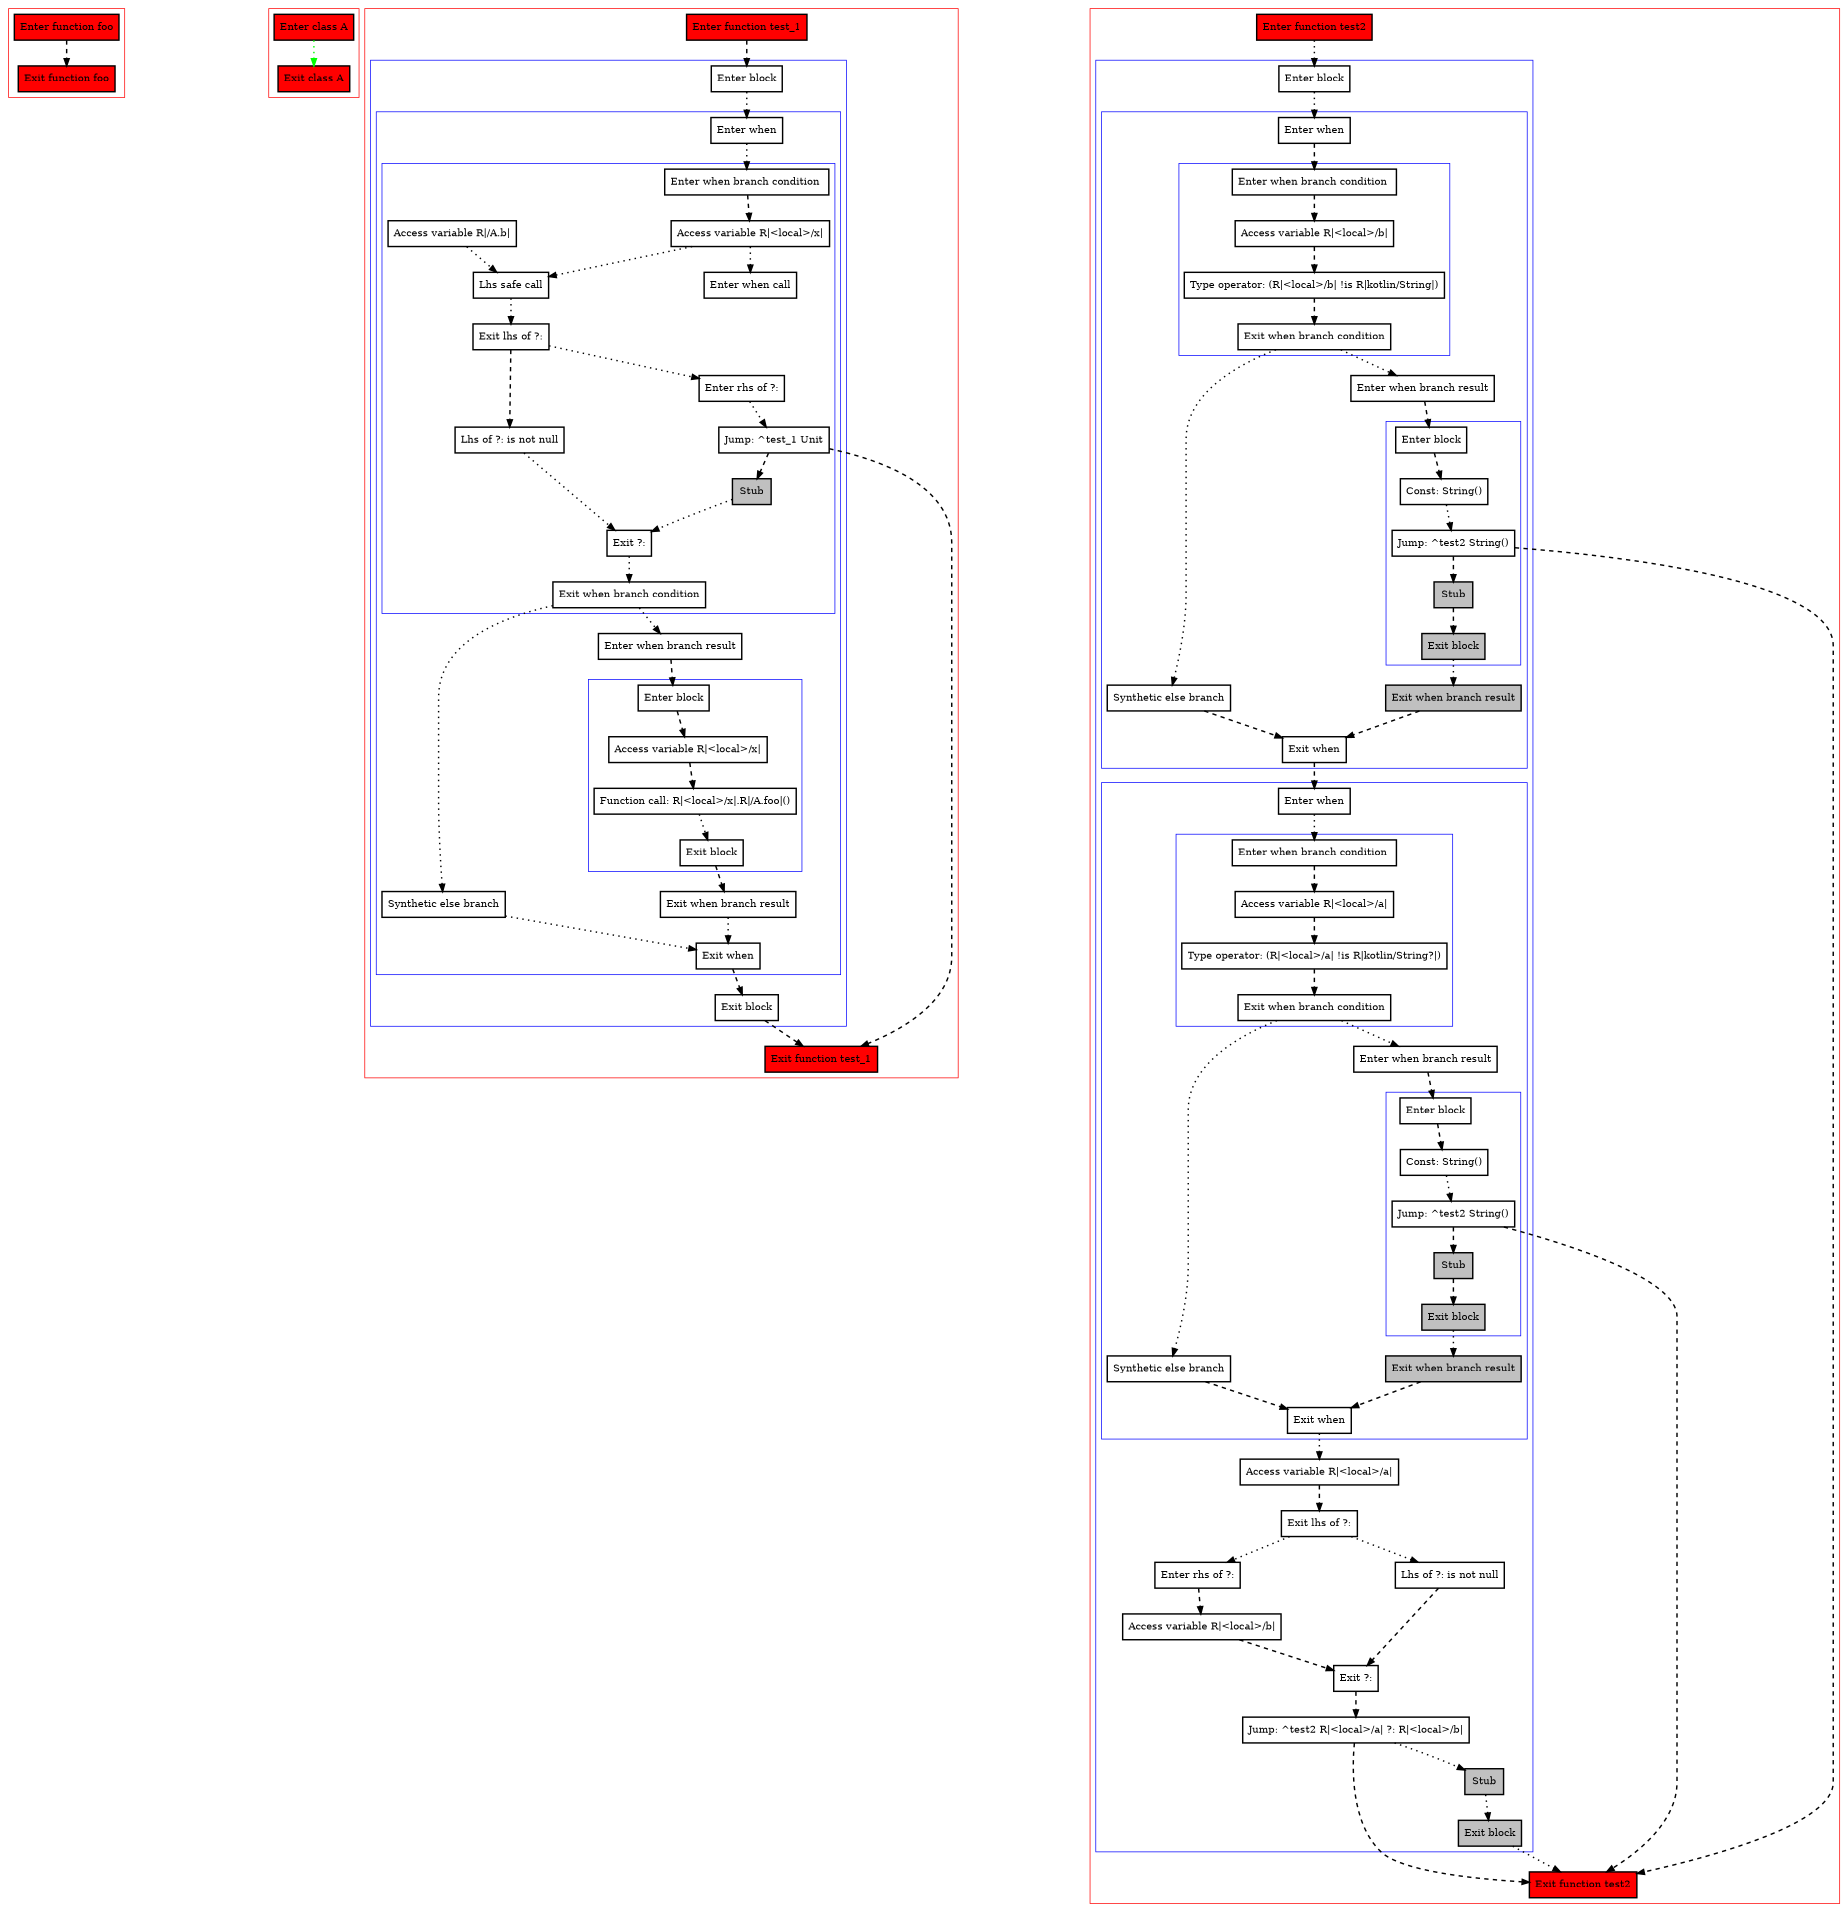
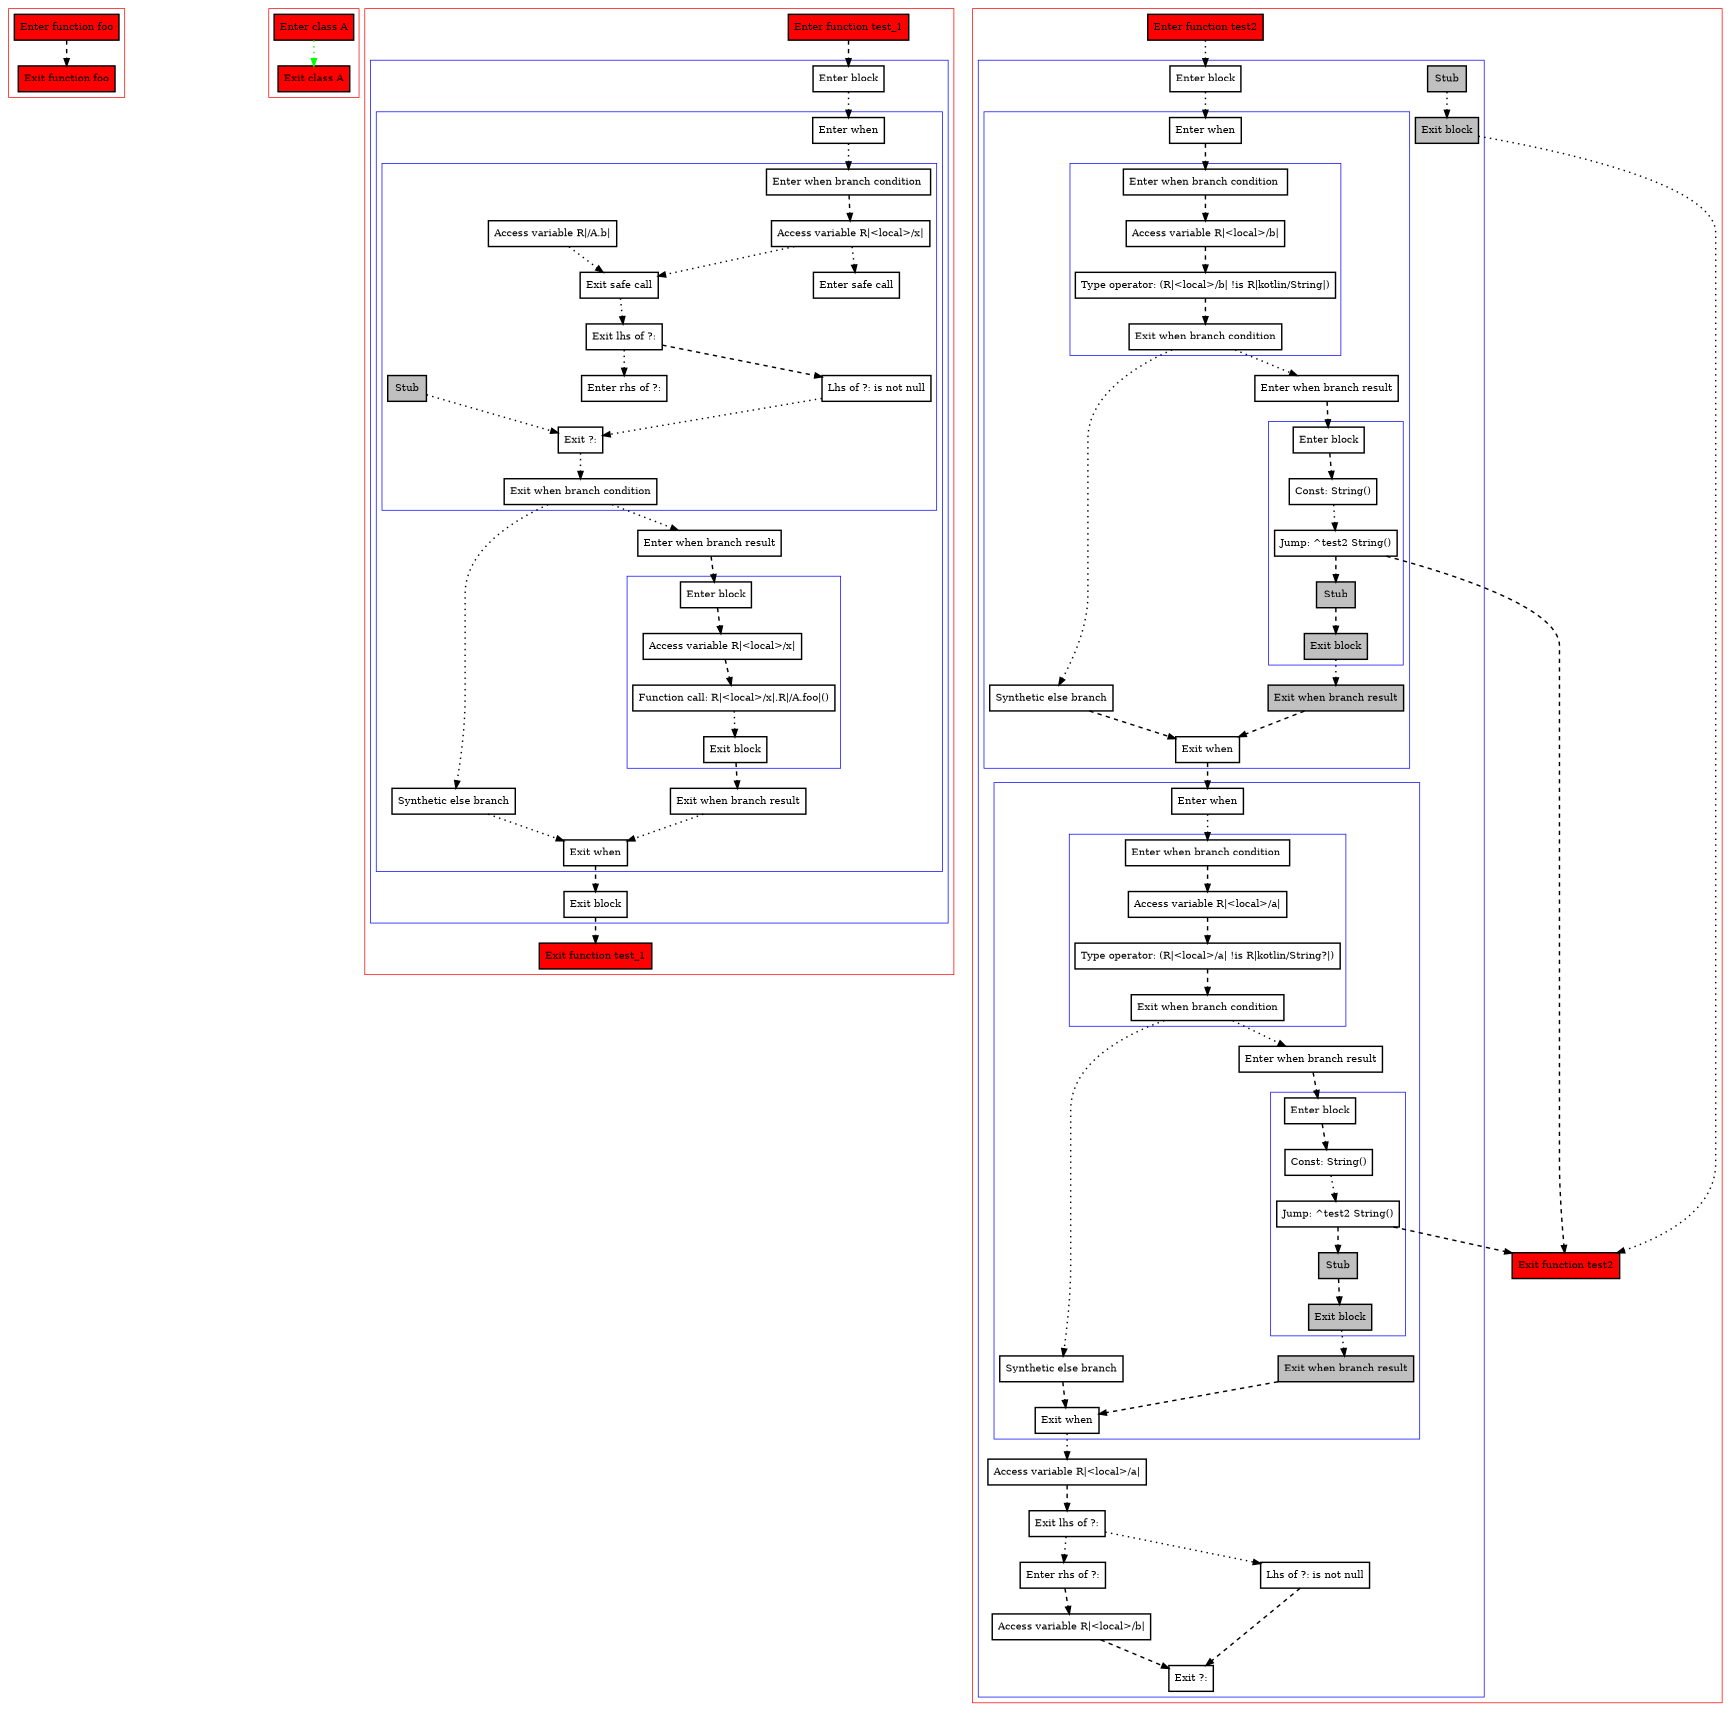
(511, 285) -> (619, 285)
(750, 285) -> (856, 285)
(774, 440) -> none
(1356, 1730) -> none
